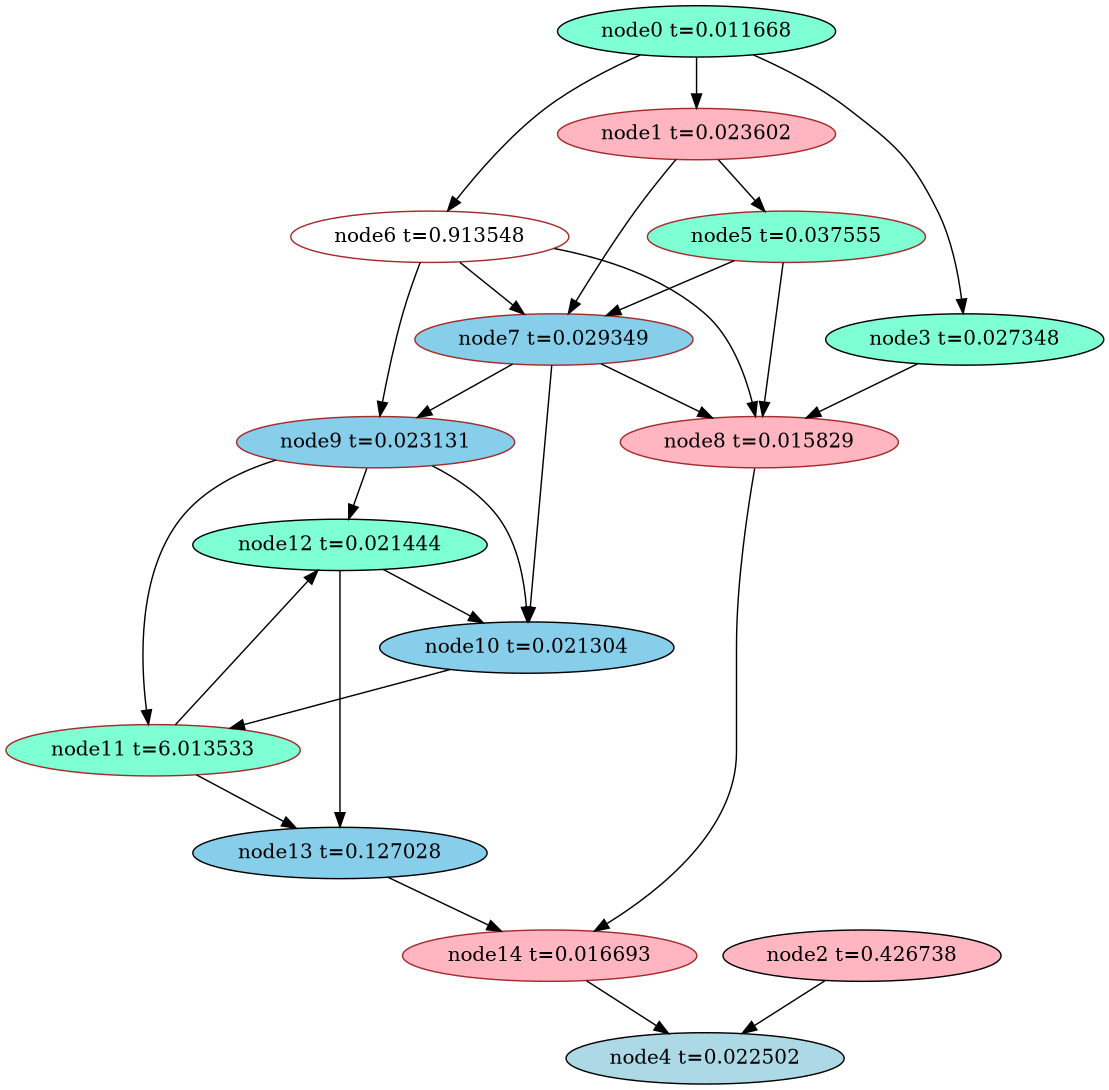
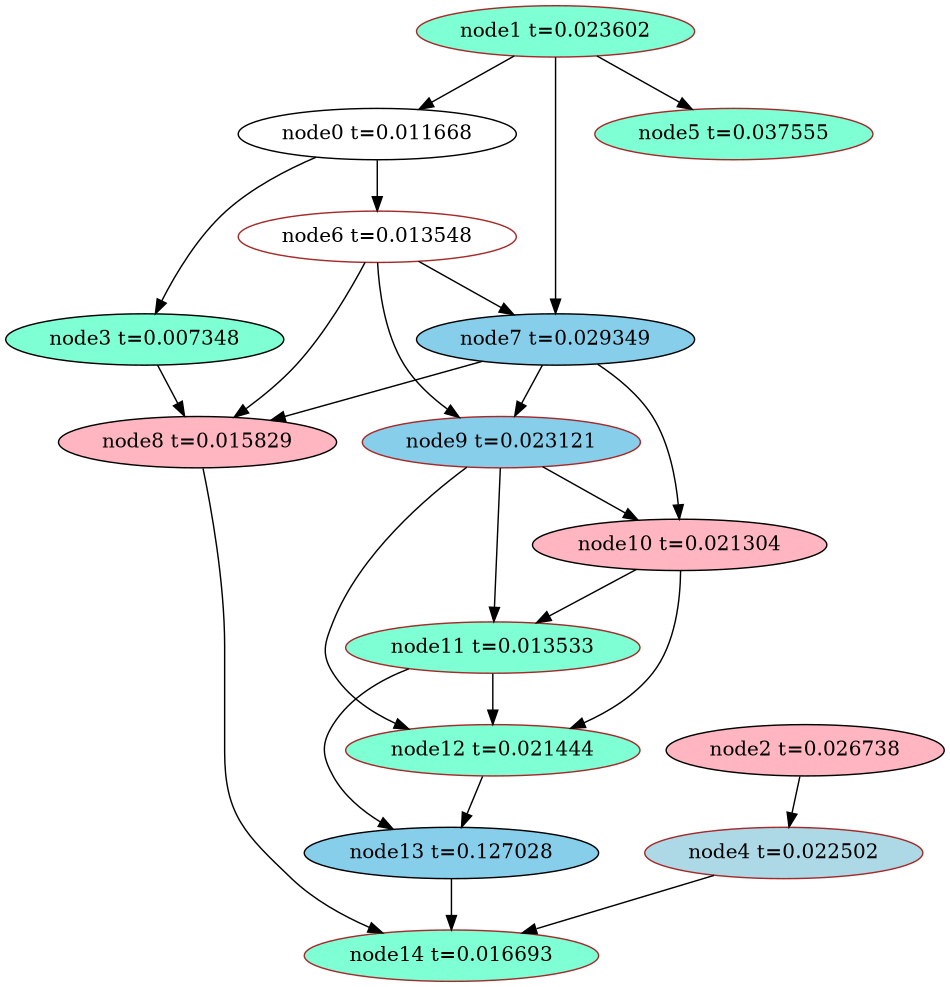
(697, 31) -> (377, 134)
(697, 76) -> (473, 79)
(697, 134) -> (556, 31)
(430, 237) -> (377, 237)
(680, 284) -> none
(774, 332) -> none
(554, 339) -> (556, 339)
(965, 339) -> (145, 339)
(376, 442) -> (501, 442)
(759, 442) -> (198, 442)
(340, 545) -> (493, 750)
(427, 593) -> (659, 664)
(527, 648) -> (680, 545)
(153, 750) -> (493, 648)
(550, 956) -> (451, 956)
(862, 956) -> (805, 750)
(621, 1003) -> (625, 902)
(705, 1058) -> (784, 853)
